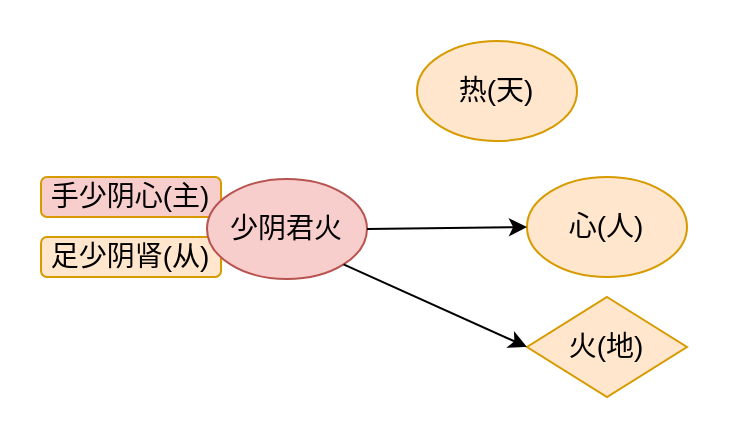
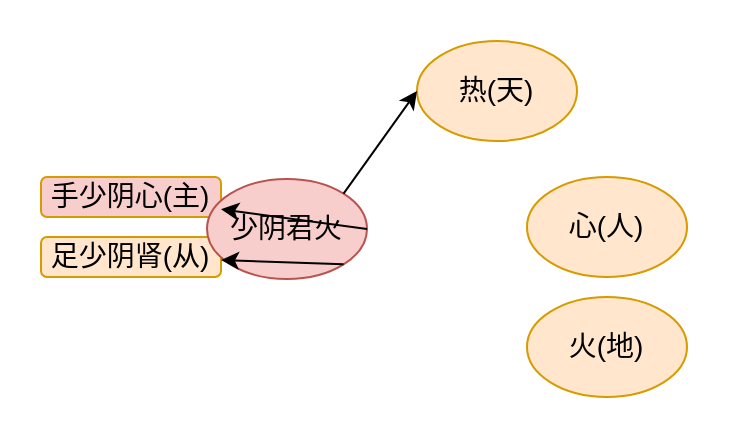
none -> (376, 148)
(440, 228) -> (300, 220)
(429, 303) -> (289, 262)
(607, 347) -> (607, 347)
